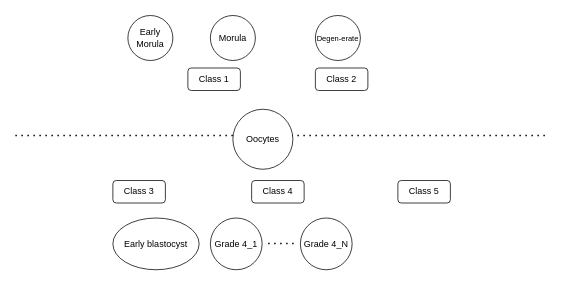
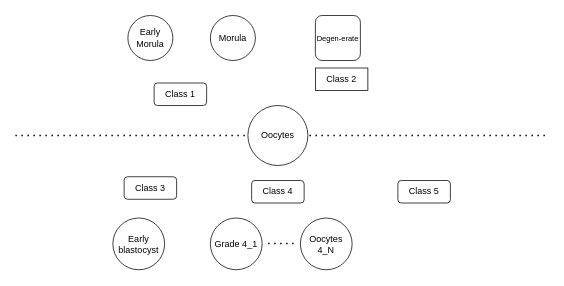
(338, 38) -> (338, 38)
(214, 79) -> (180, 94)
(342, 79) -> (342, 79)
(263, 139) -> (278, 135)
(139, 192) -> (150, 188)
(156, 244) -> (139, 244)
(326, 244) -> (326, 244)
